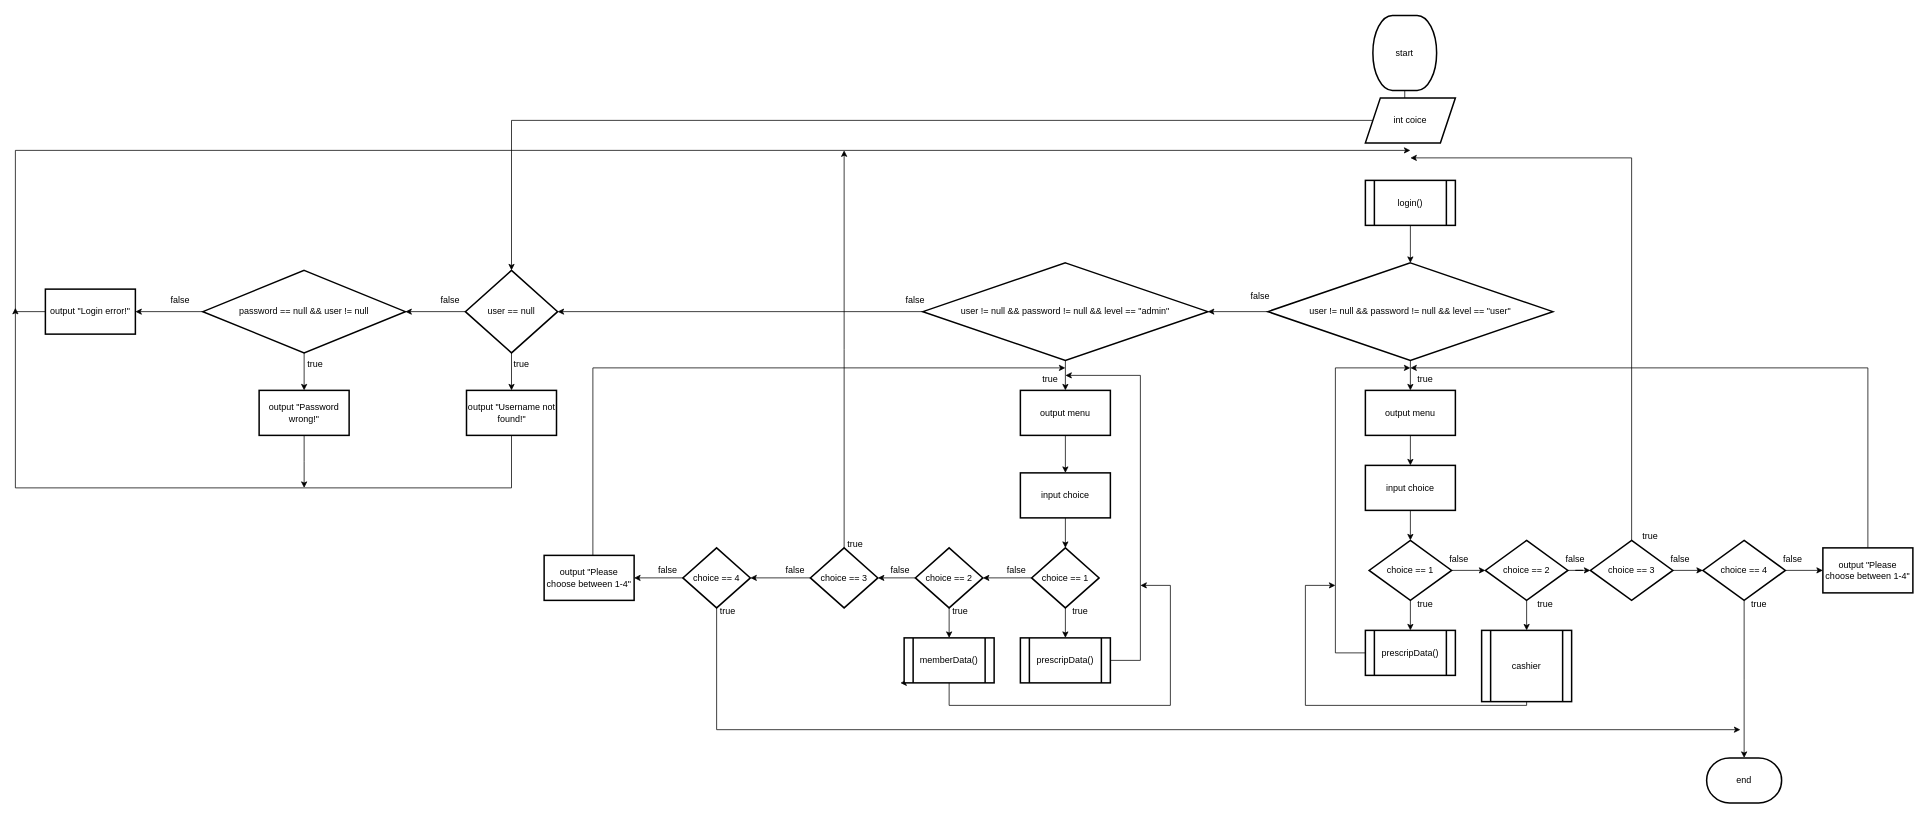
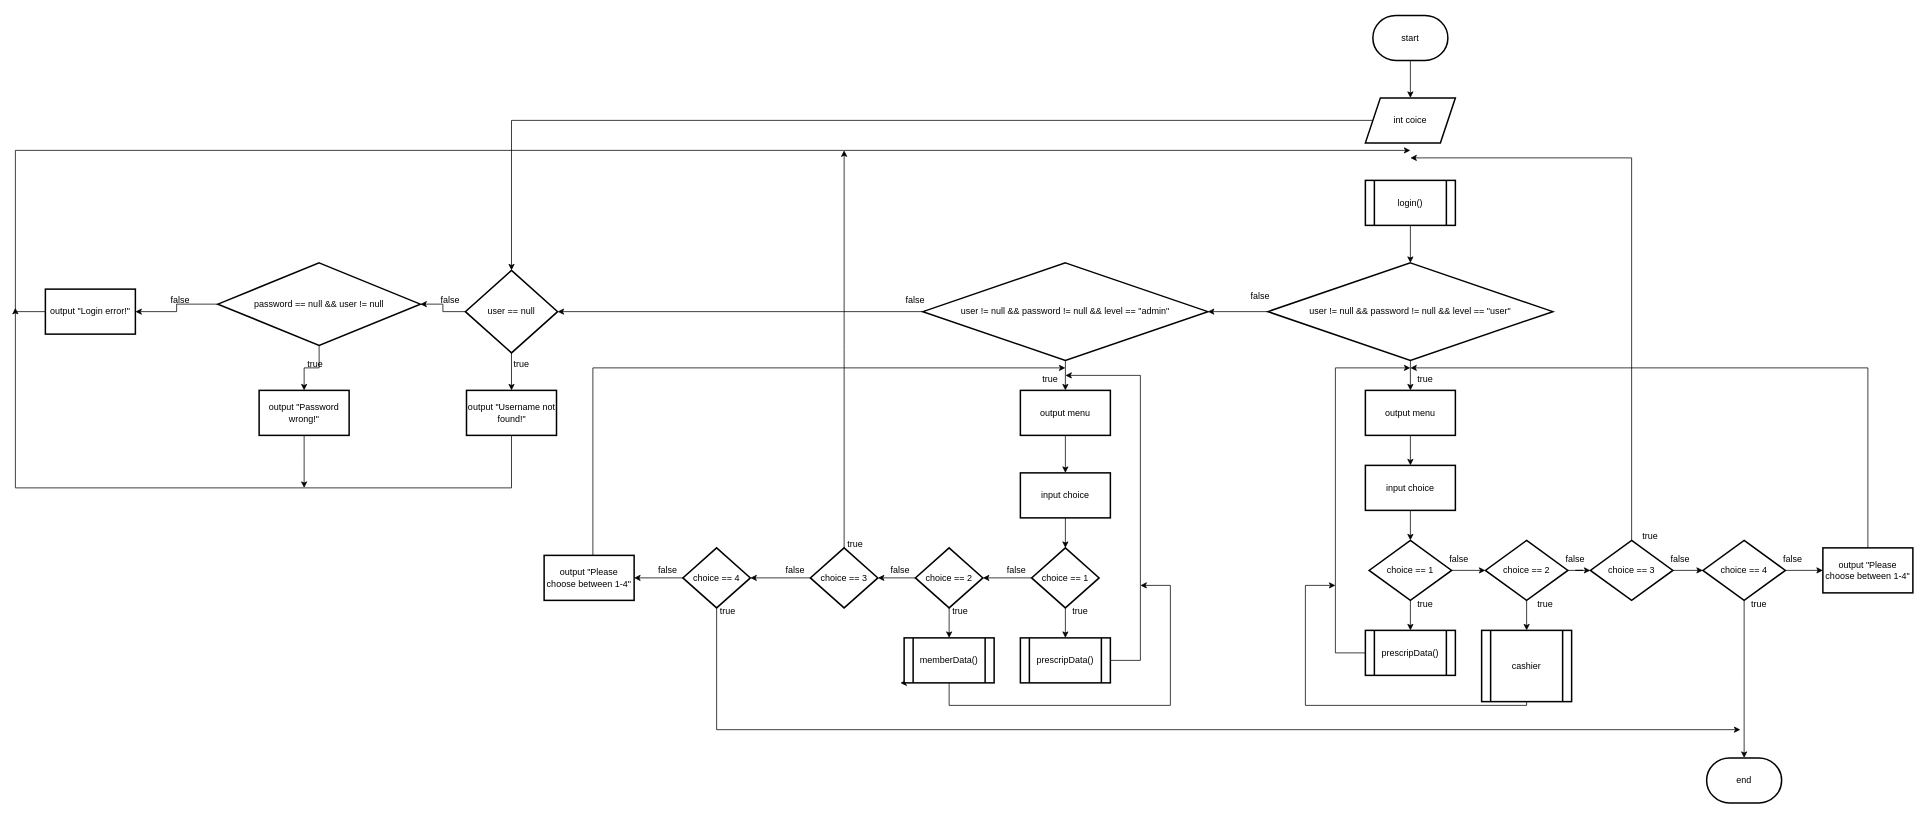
(1405, 53) -> (1410, 38)
(304, 312) -> (319, 304)
